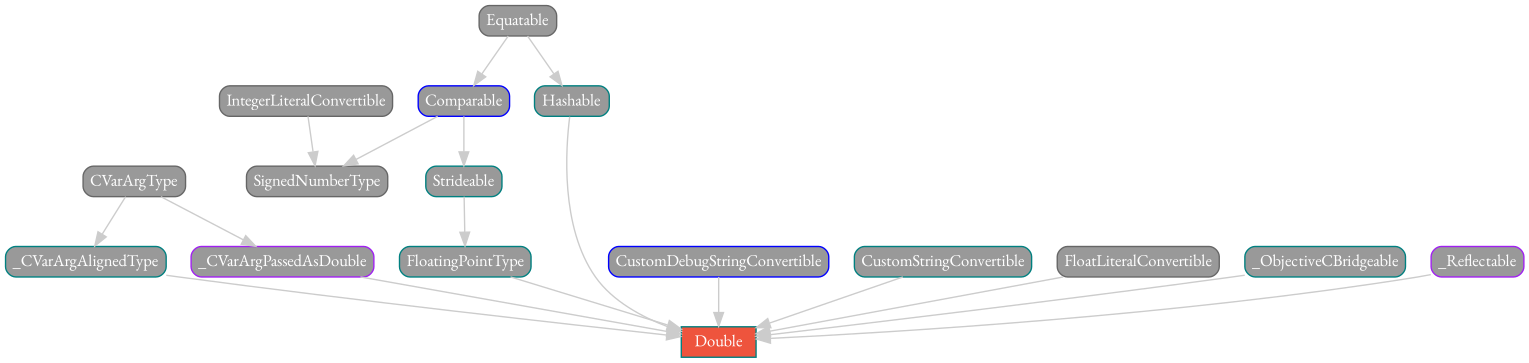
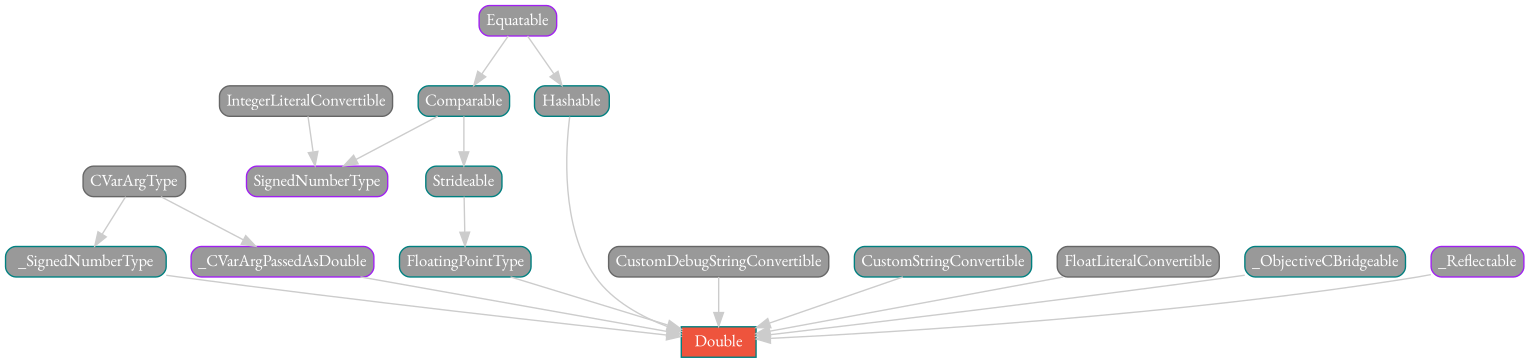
(518, 21) -> (518, 21)
(464, 101) -> (464, 101)
(317, 181) -> (317, 181)
(86, 262) -> (86, 262)
(719, 262) -> (719, 262)
